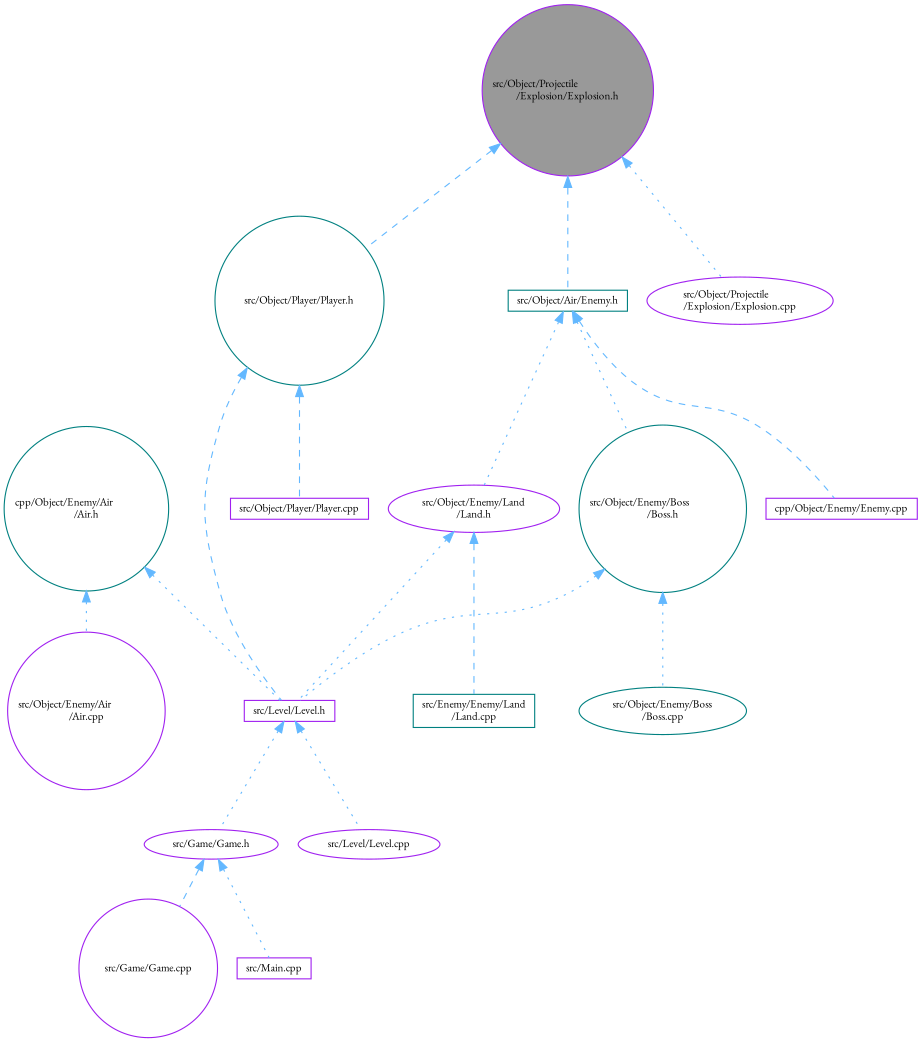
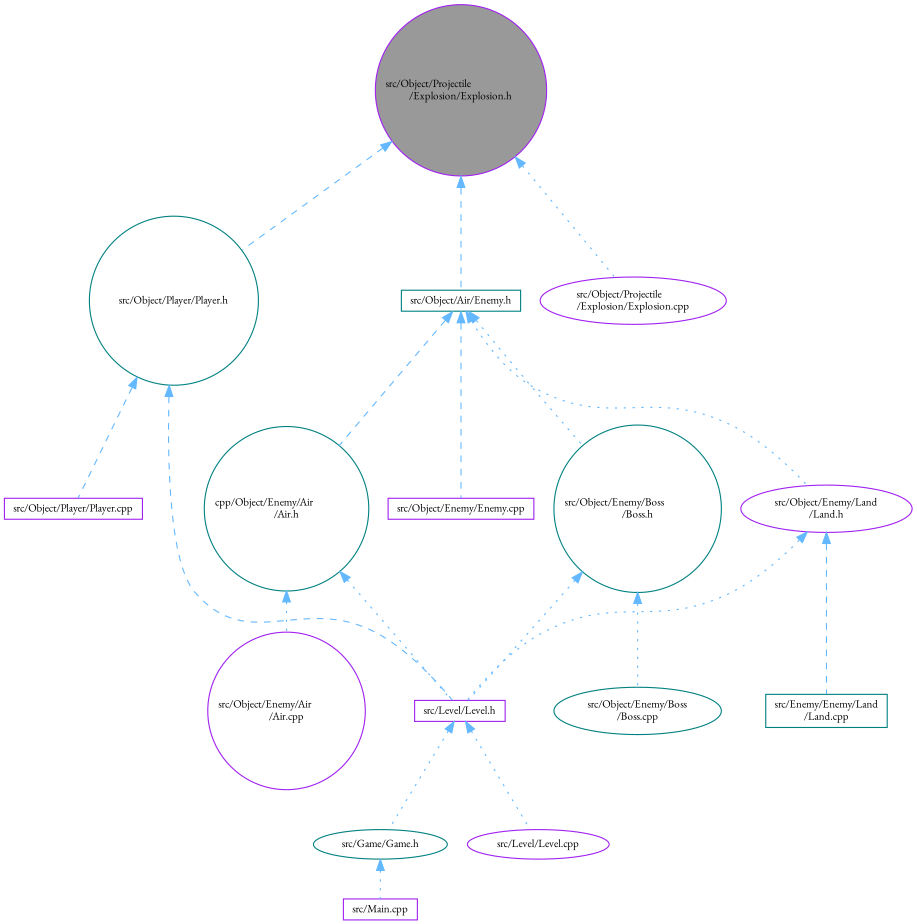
none -> (392, 383)
(842, 509) -> (461, 509)
(211, 844) -> (380, 844)
(148, 968) -> none
